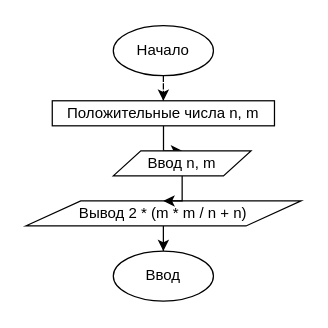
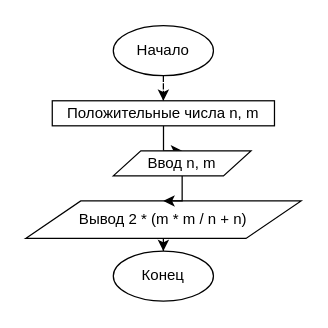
(163, 213) -> (163, 219)
(163, 276) -> (163, 276)
